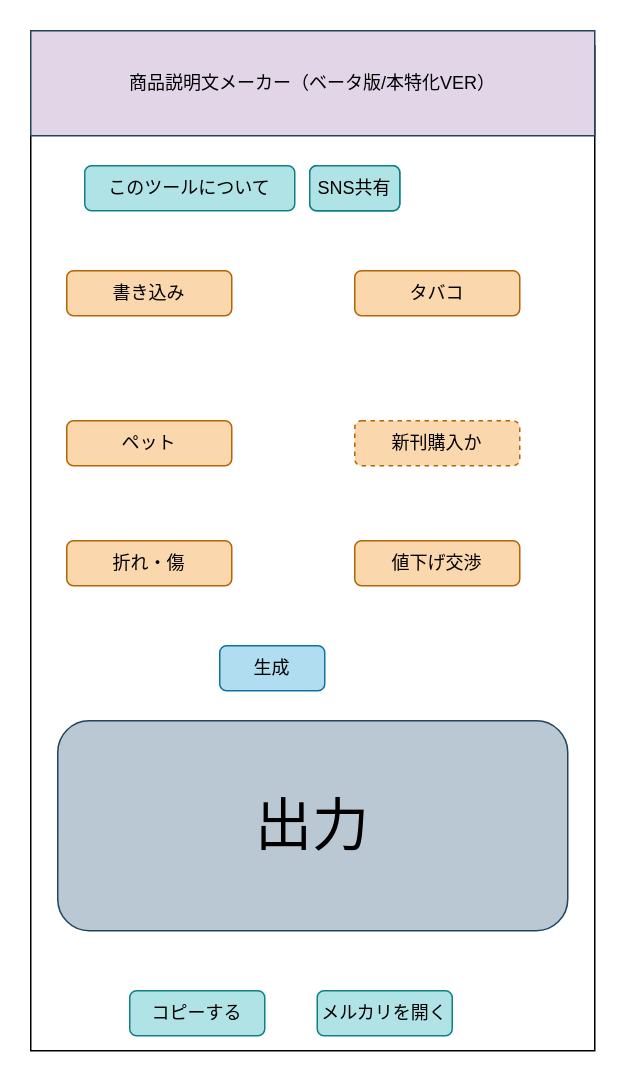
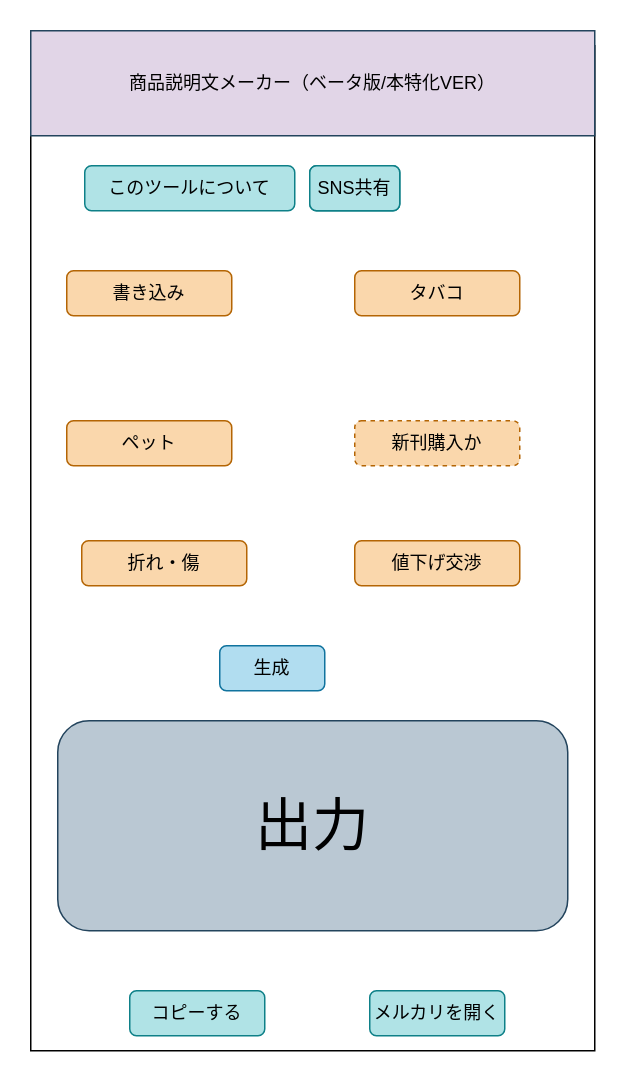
(149, 563) -> (164, 563)
(385, 1013) -> (437, 1013)
